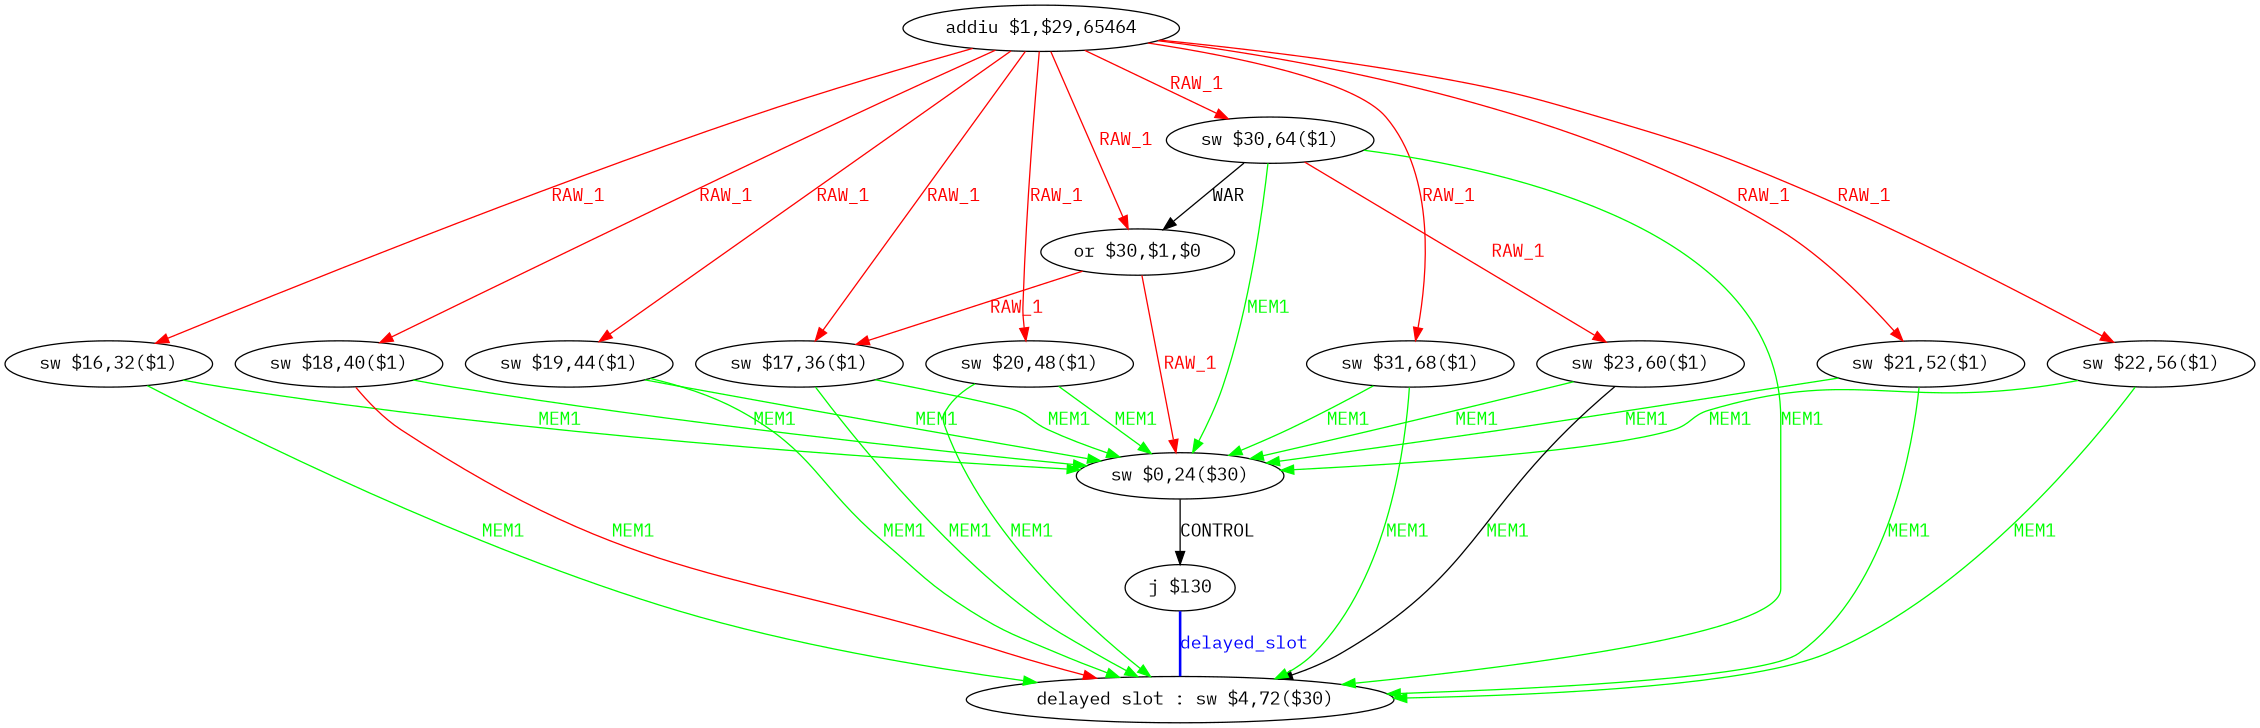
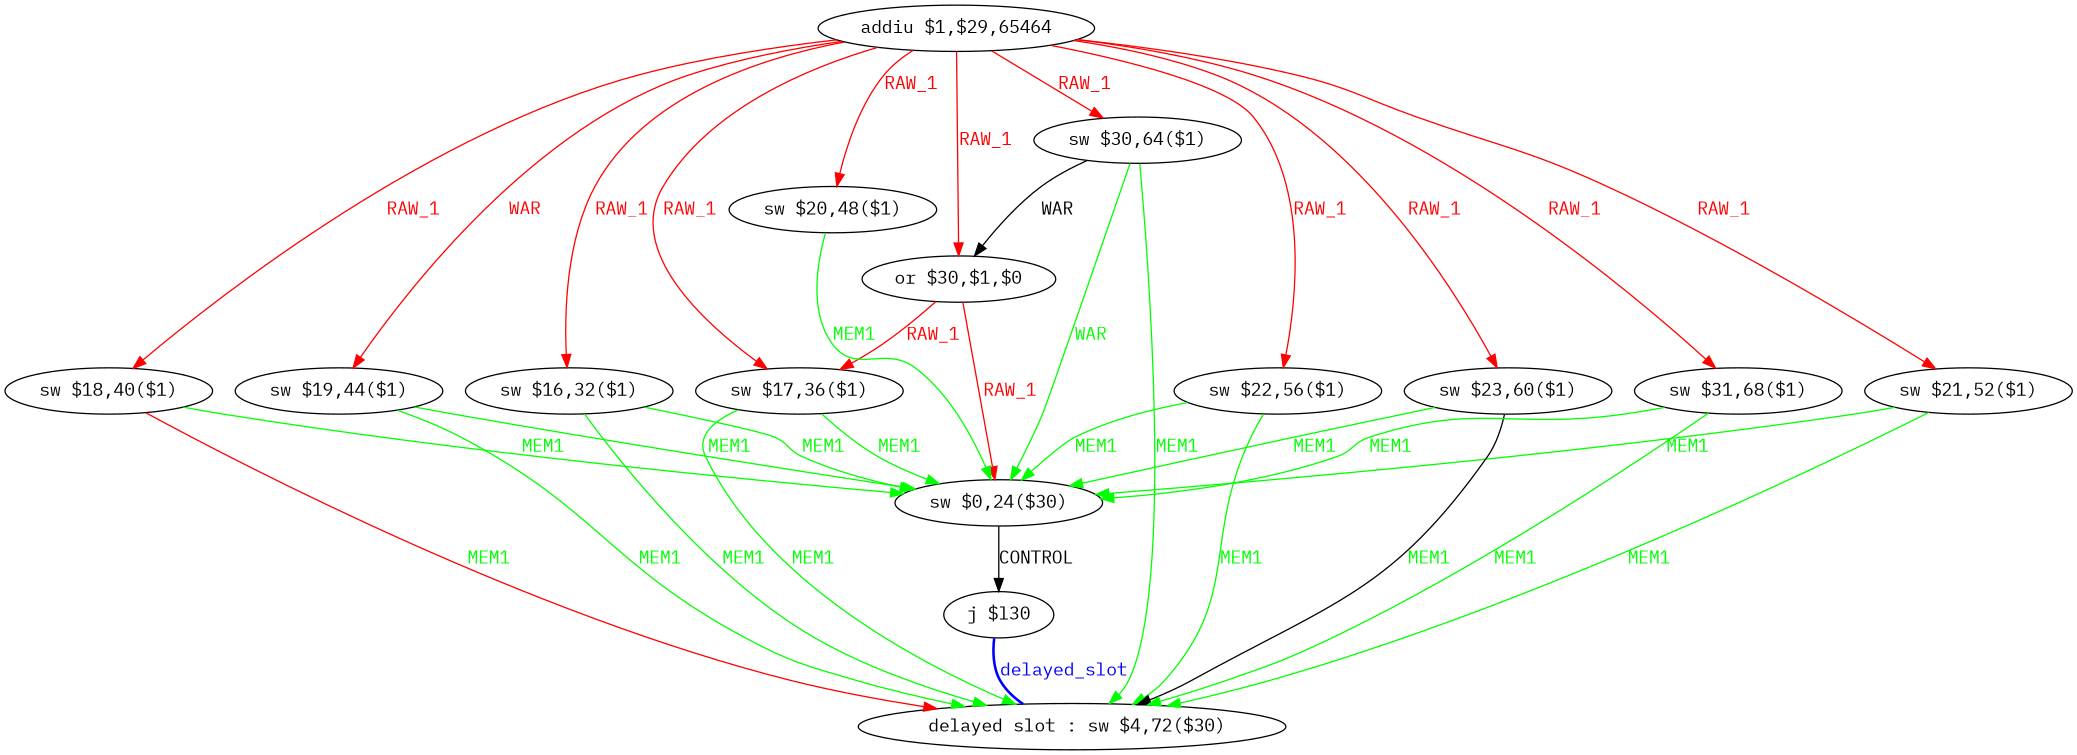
(843, 196) -> (525, 210)
(1450, 249) -> (1323, 142)
(1269, 308) -> (1091, 335)
(1009, 538) -> none
